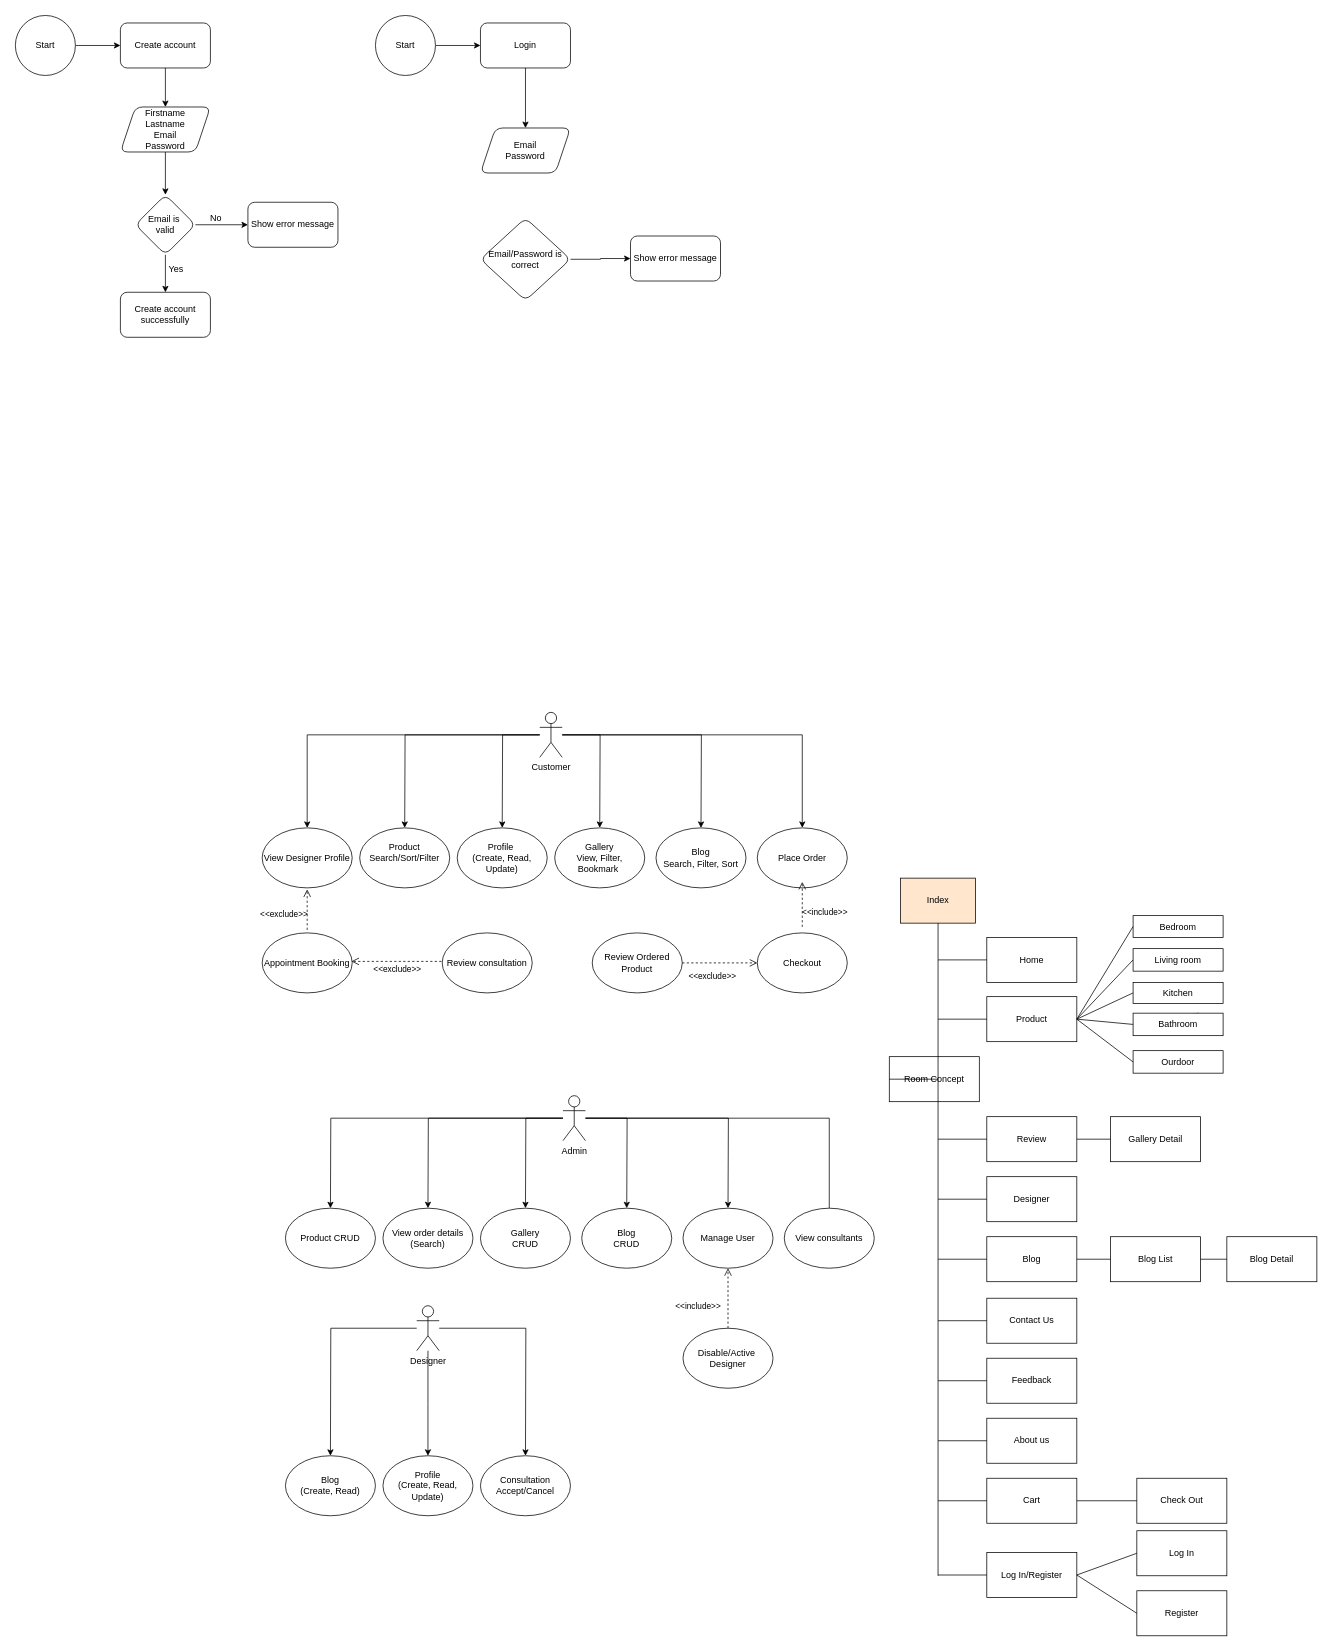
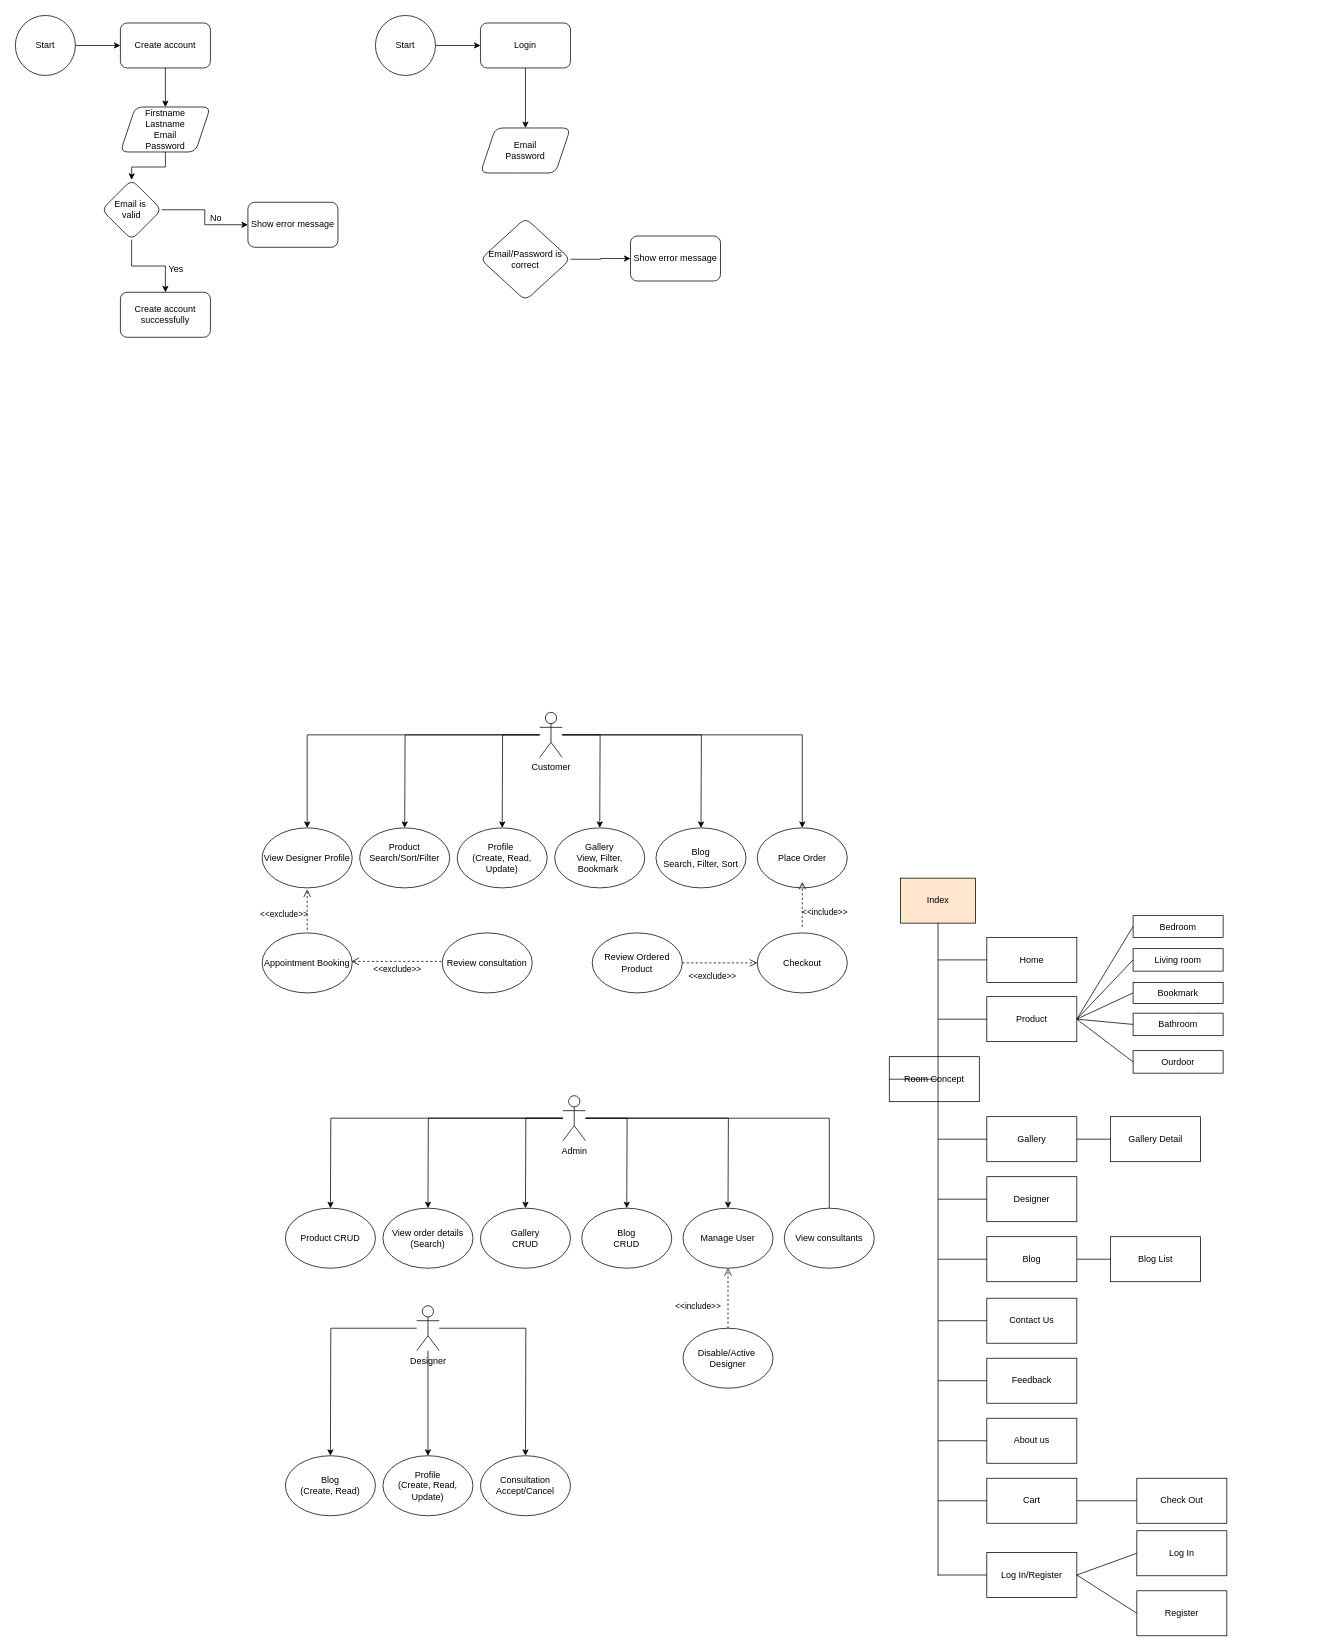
(165, 225) -> (132, 210)
(1178, 993) -> (1178, 993)
(1032, 1139) -> (1032, 1139)
(1214, 1259) -> none
(1272, 1259) -> none
